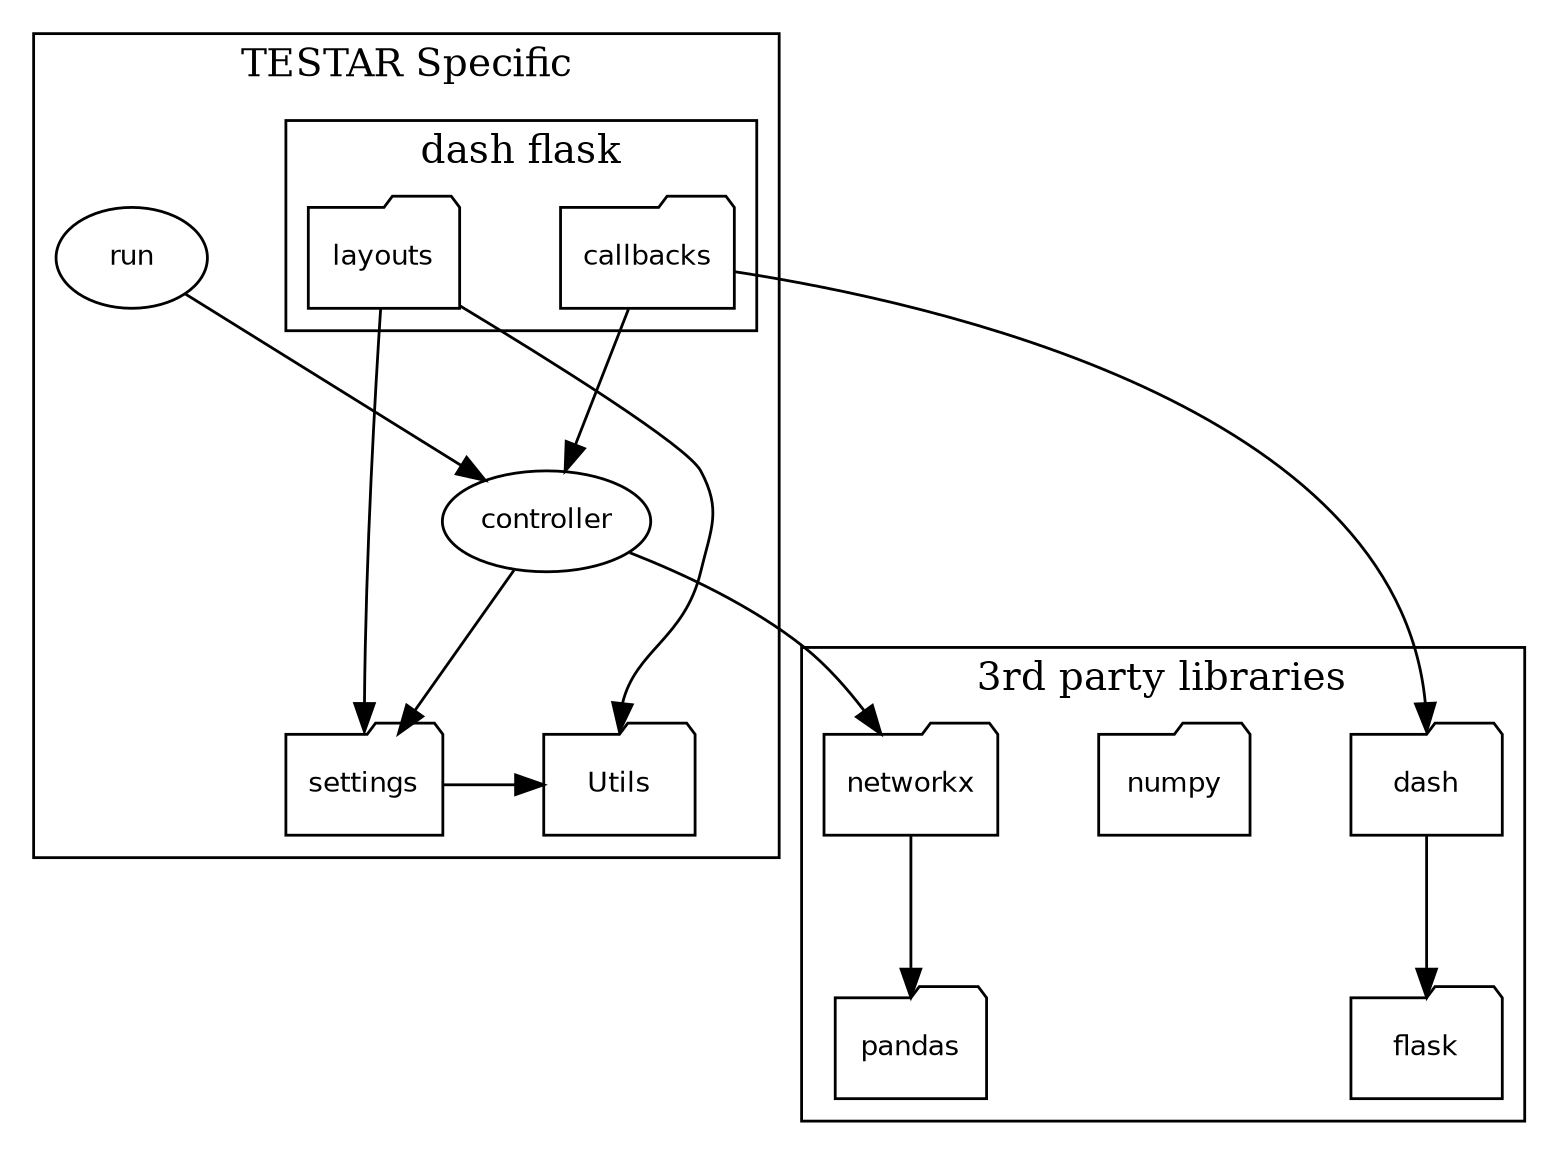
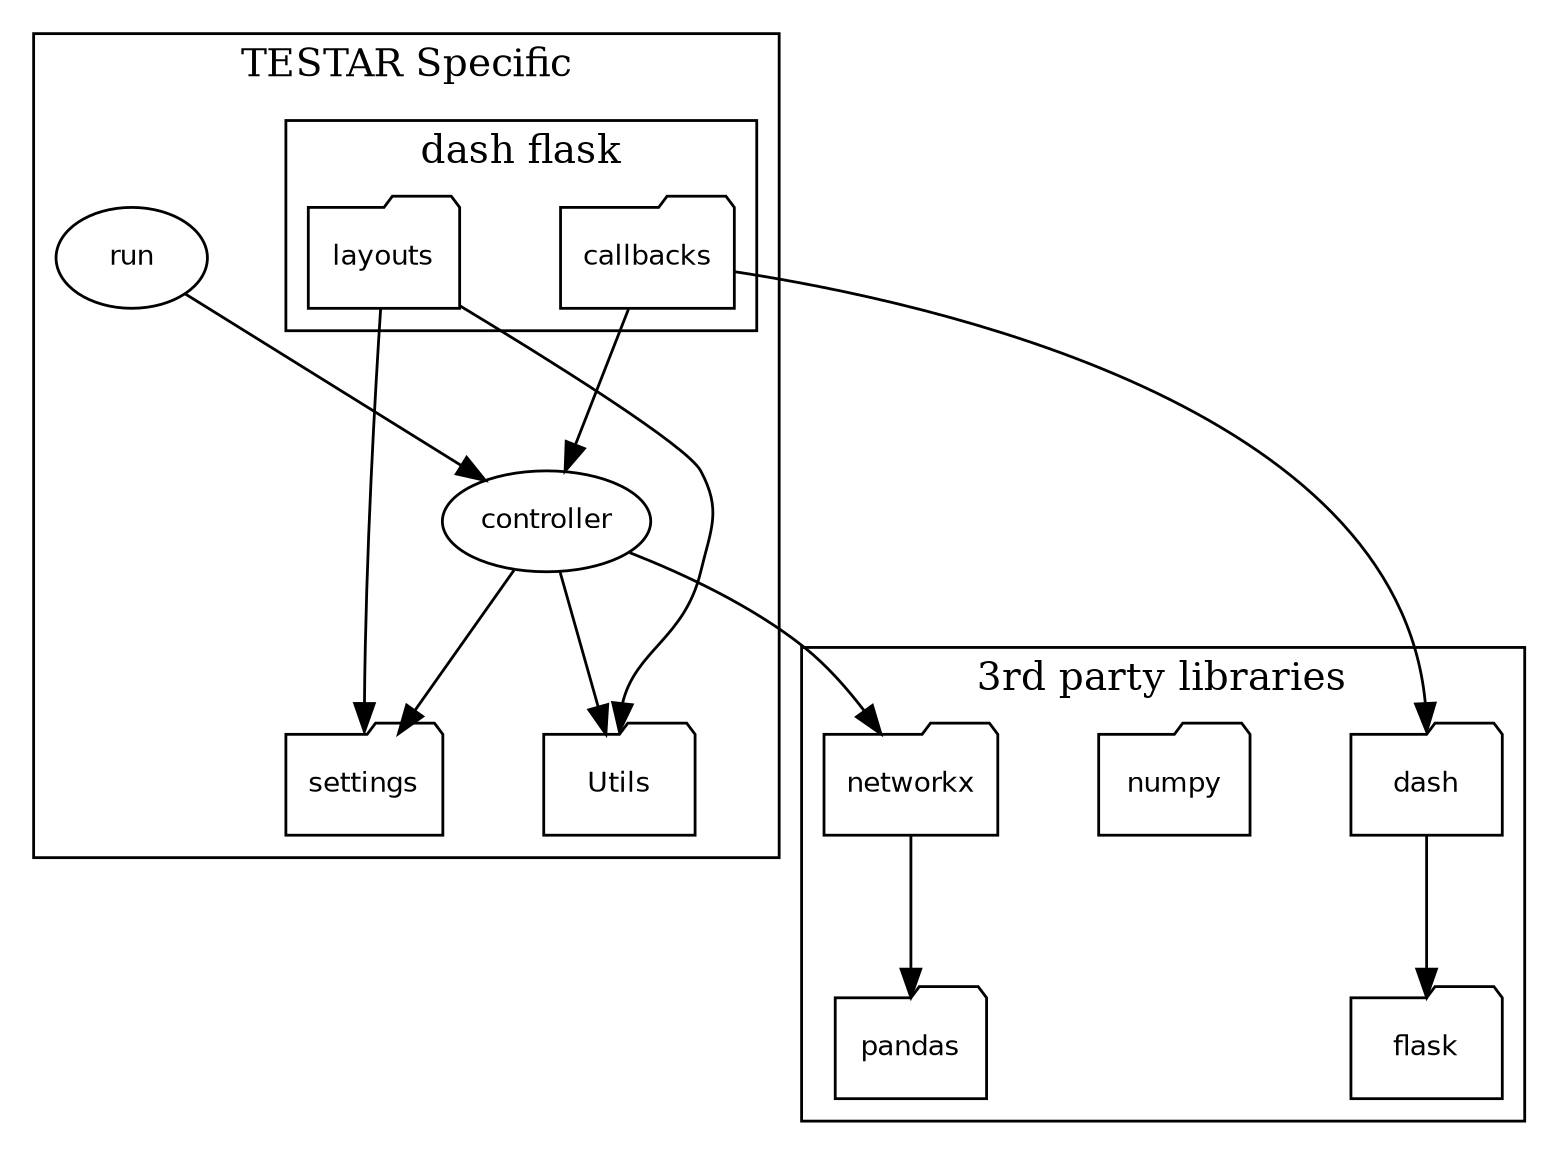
(479, 785) -> (579, 639)
